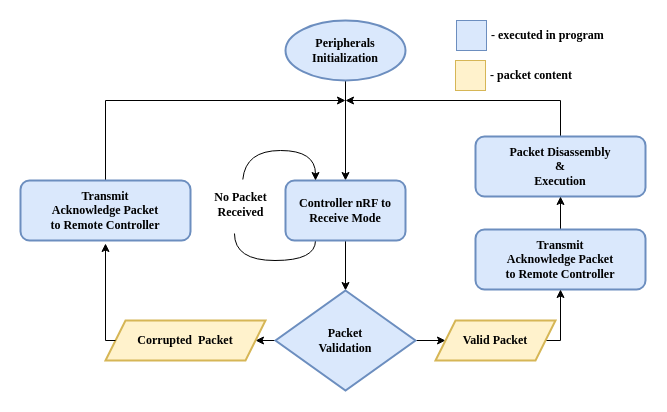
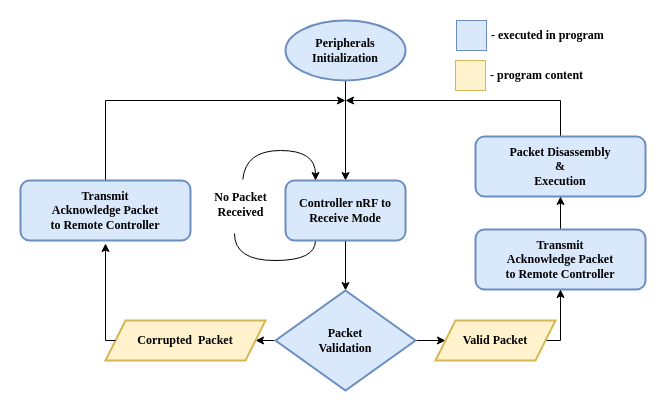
(538, 76) -> (542, 76)
